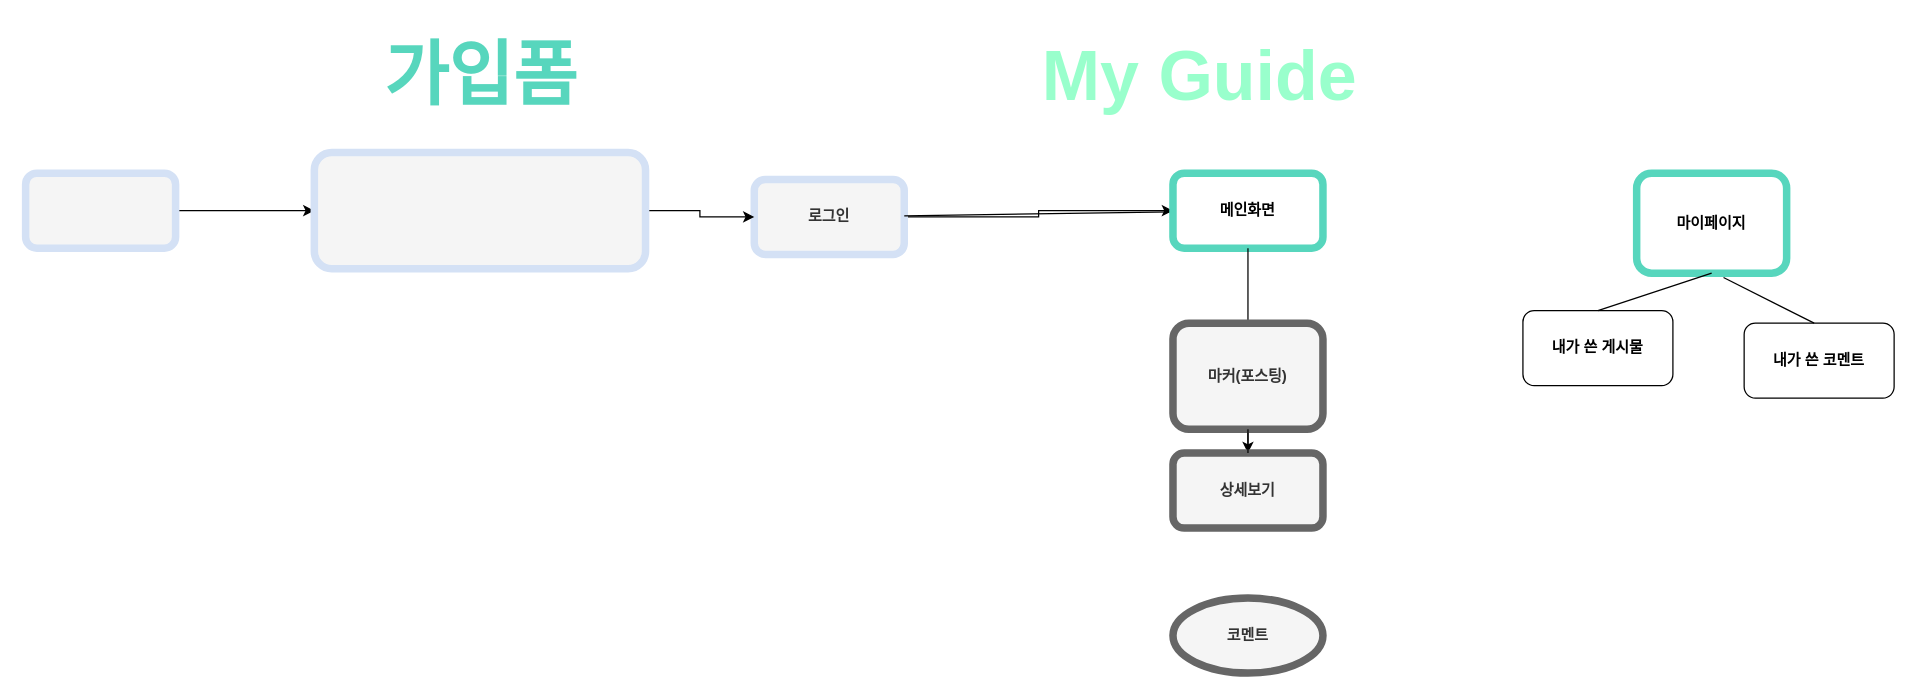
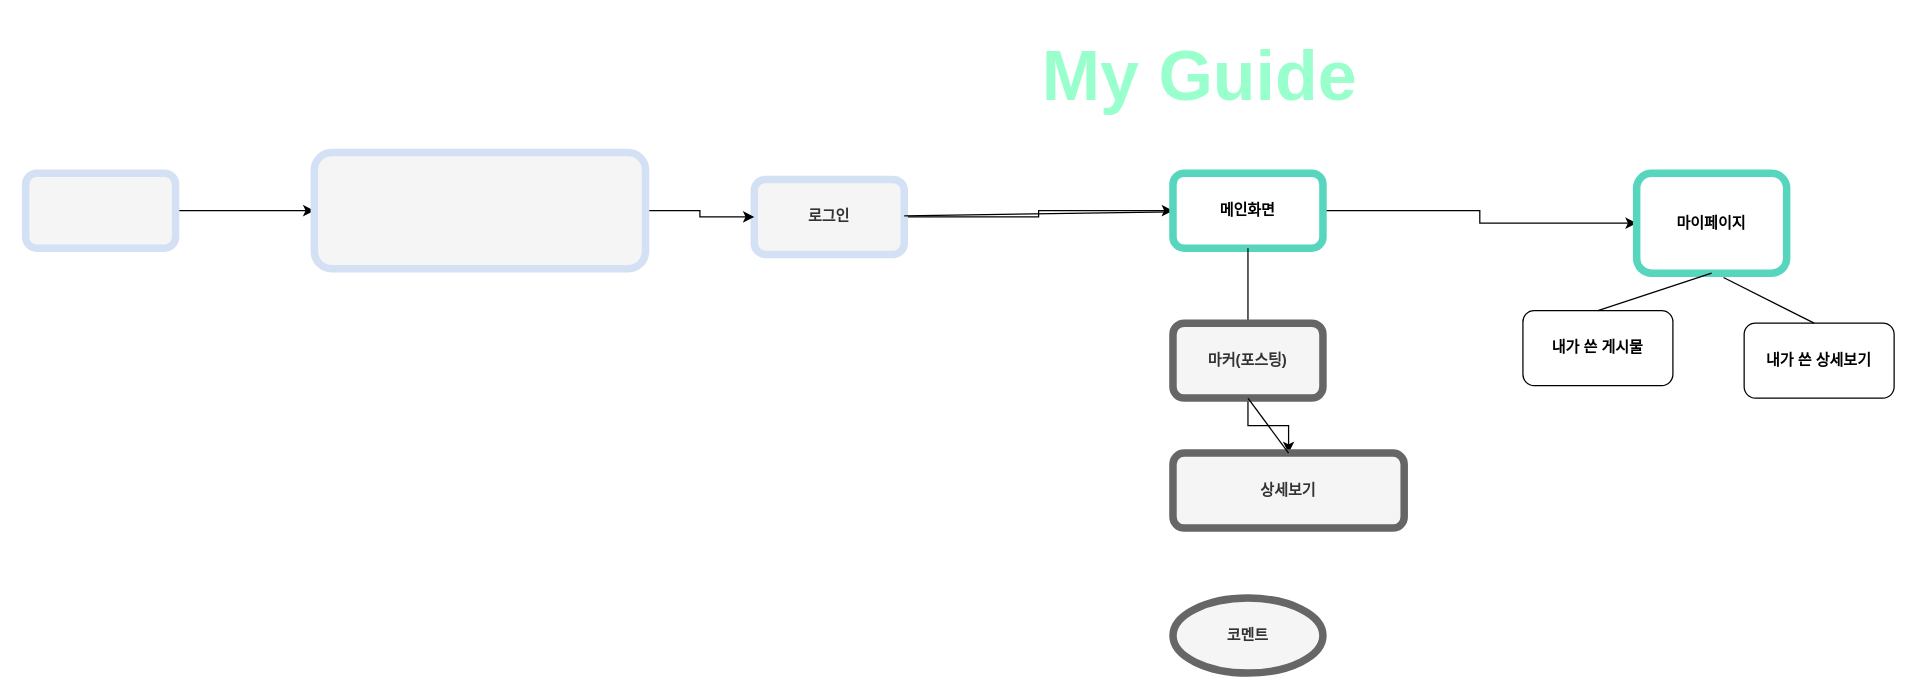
(480, 75) -> none
none -> (1480, 214)
(1819, 361) -> (1819, 361)
(1248, 376) -> (1248, 361)
(1248, 491) -> (1289, 491)
